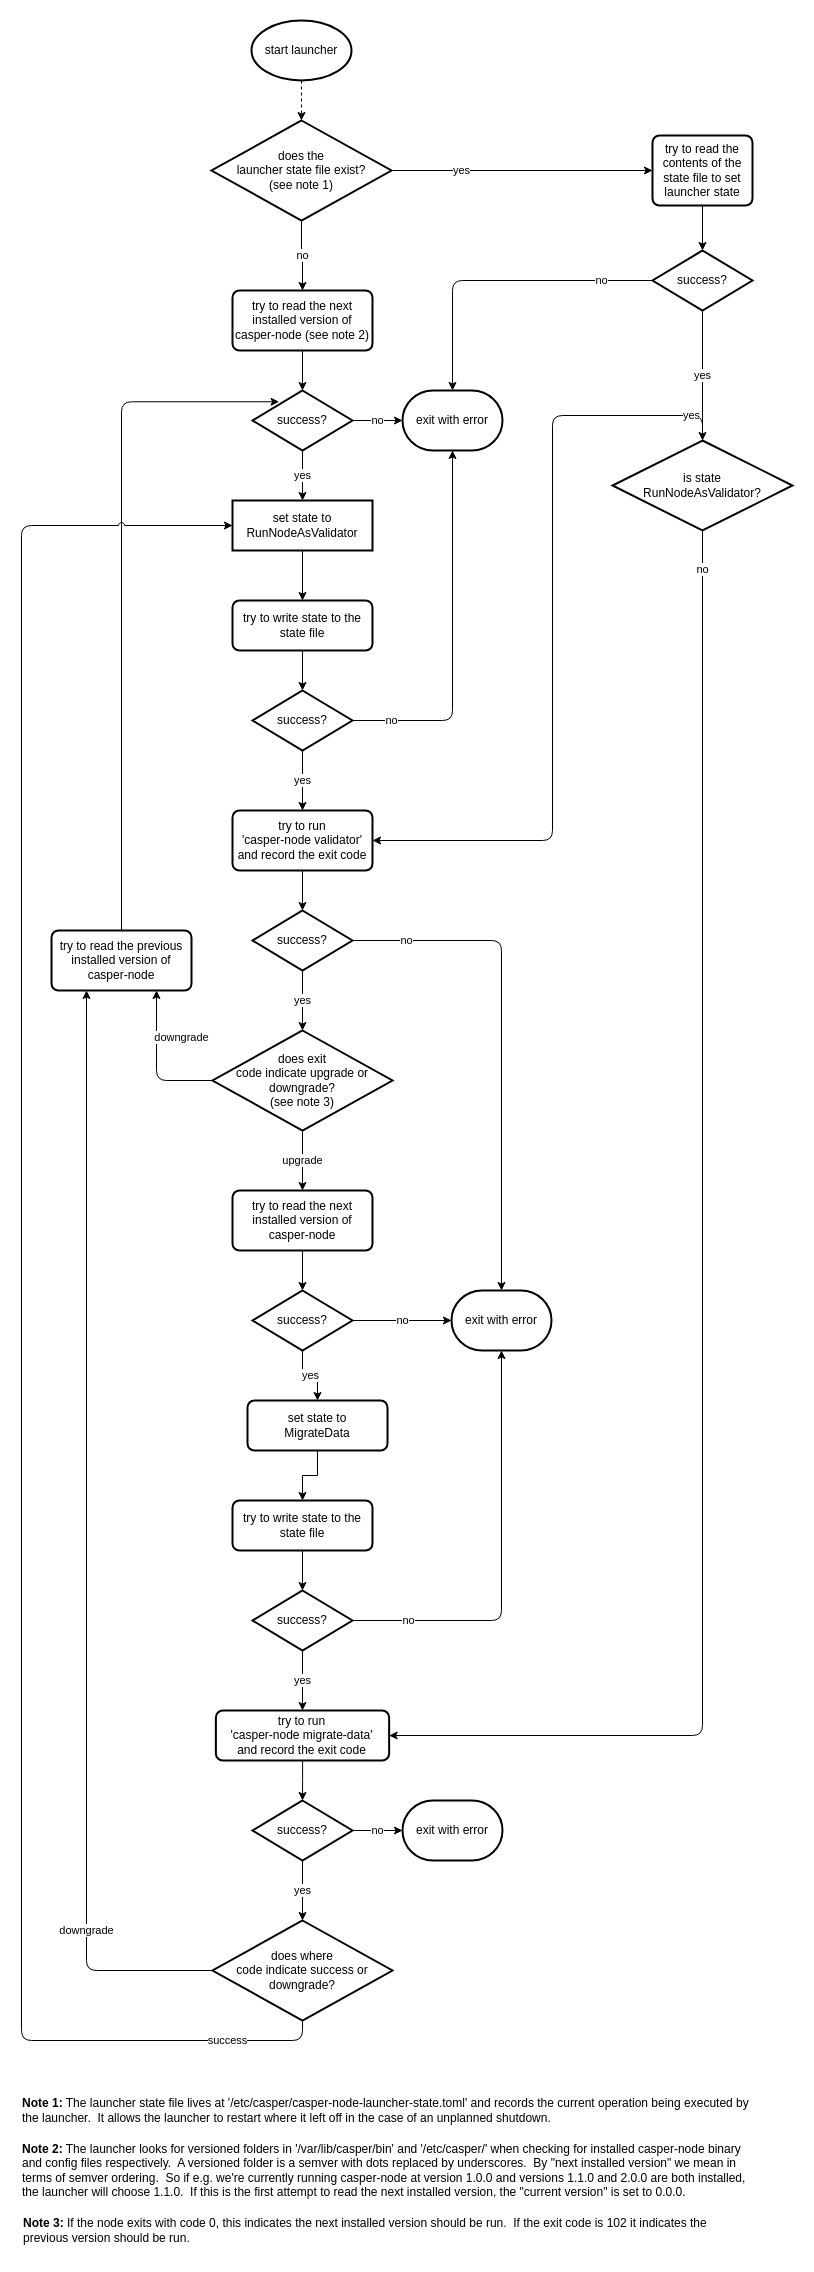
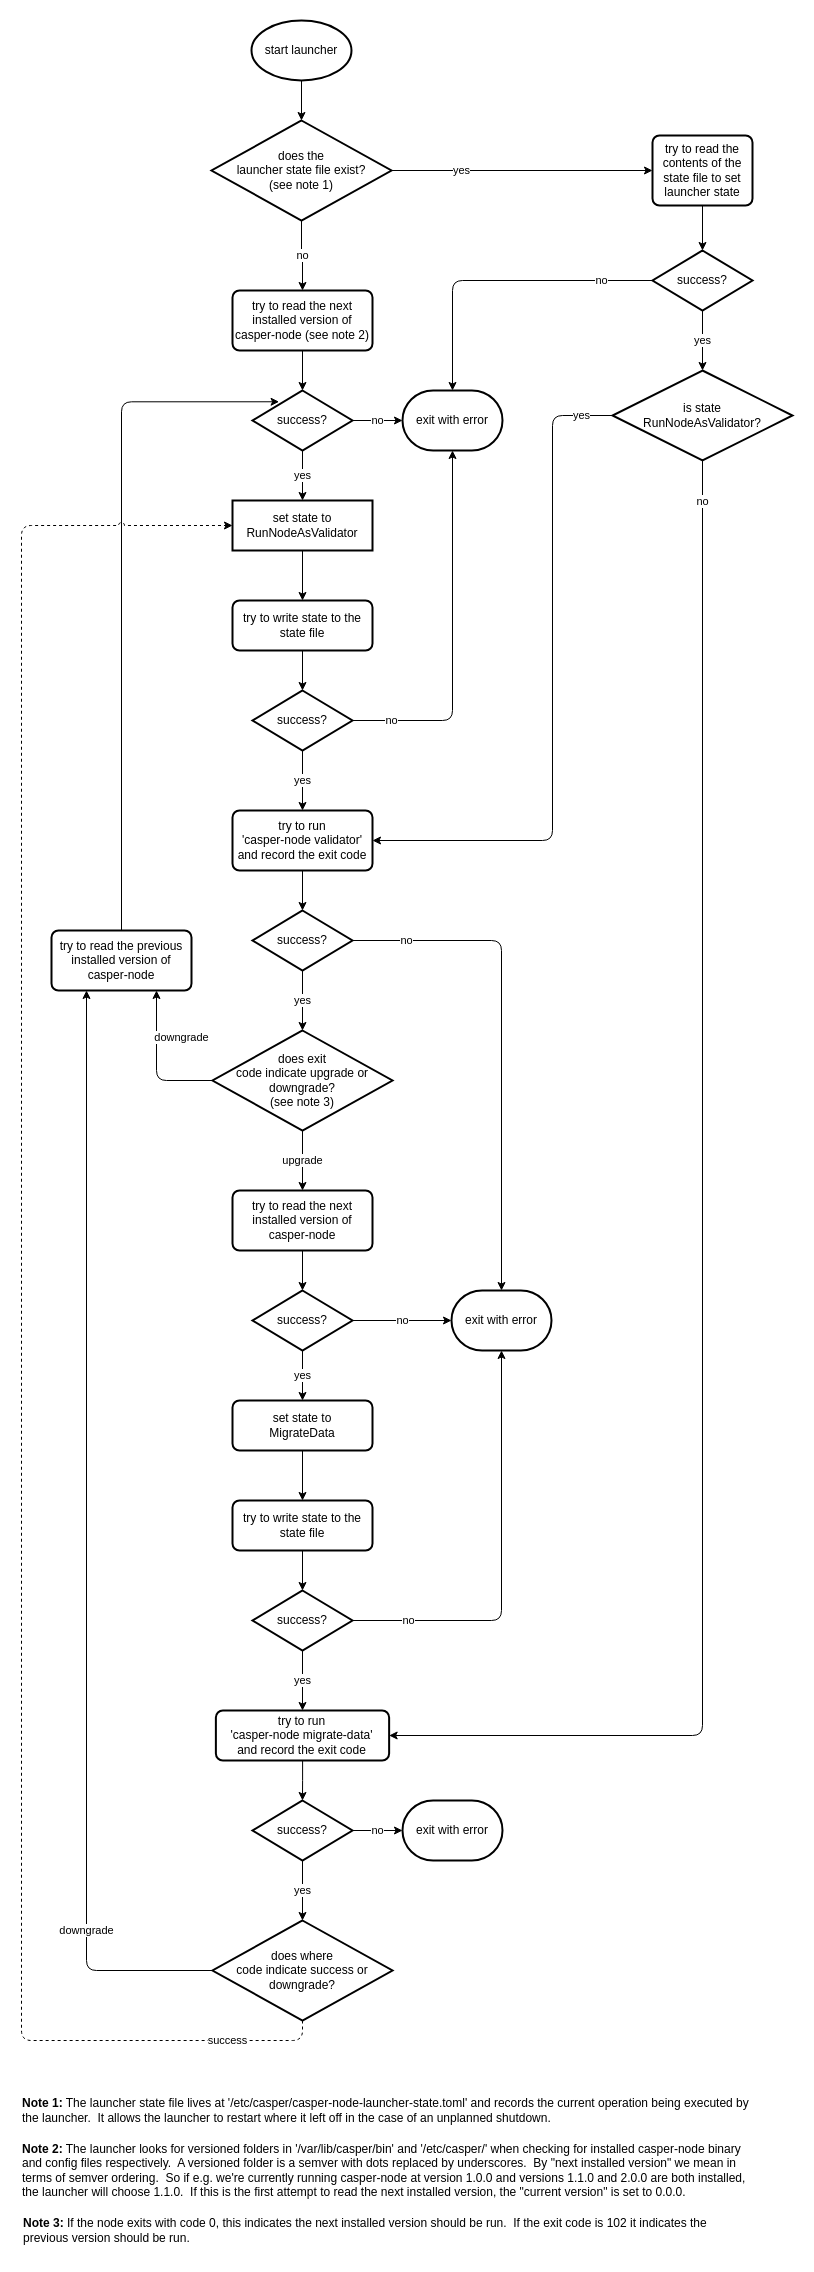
(302, 97) -> (302, 97)
(703, 486) -> (703, 416)
(22, 1273) -> (22, 1273)
(318, 1426) -> (303, 1426)
